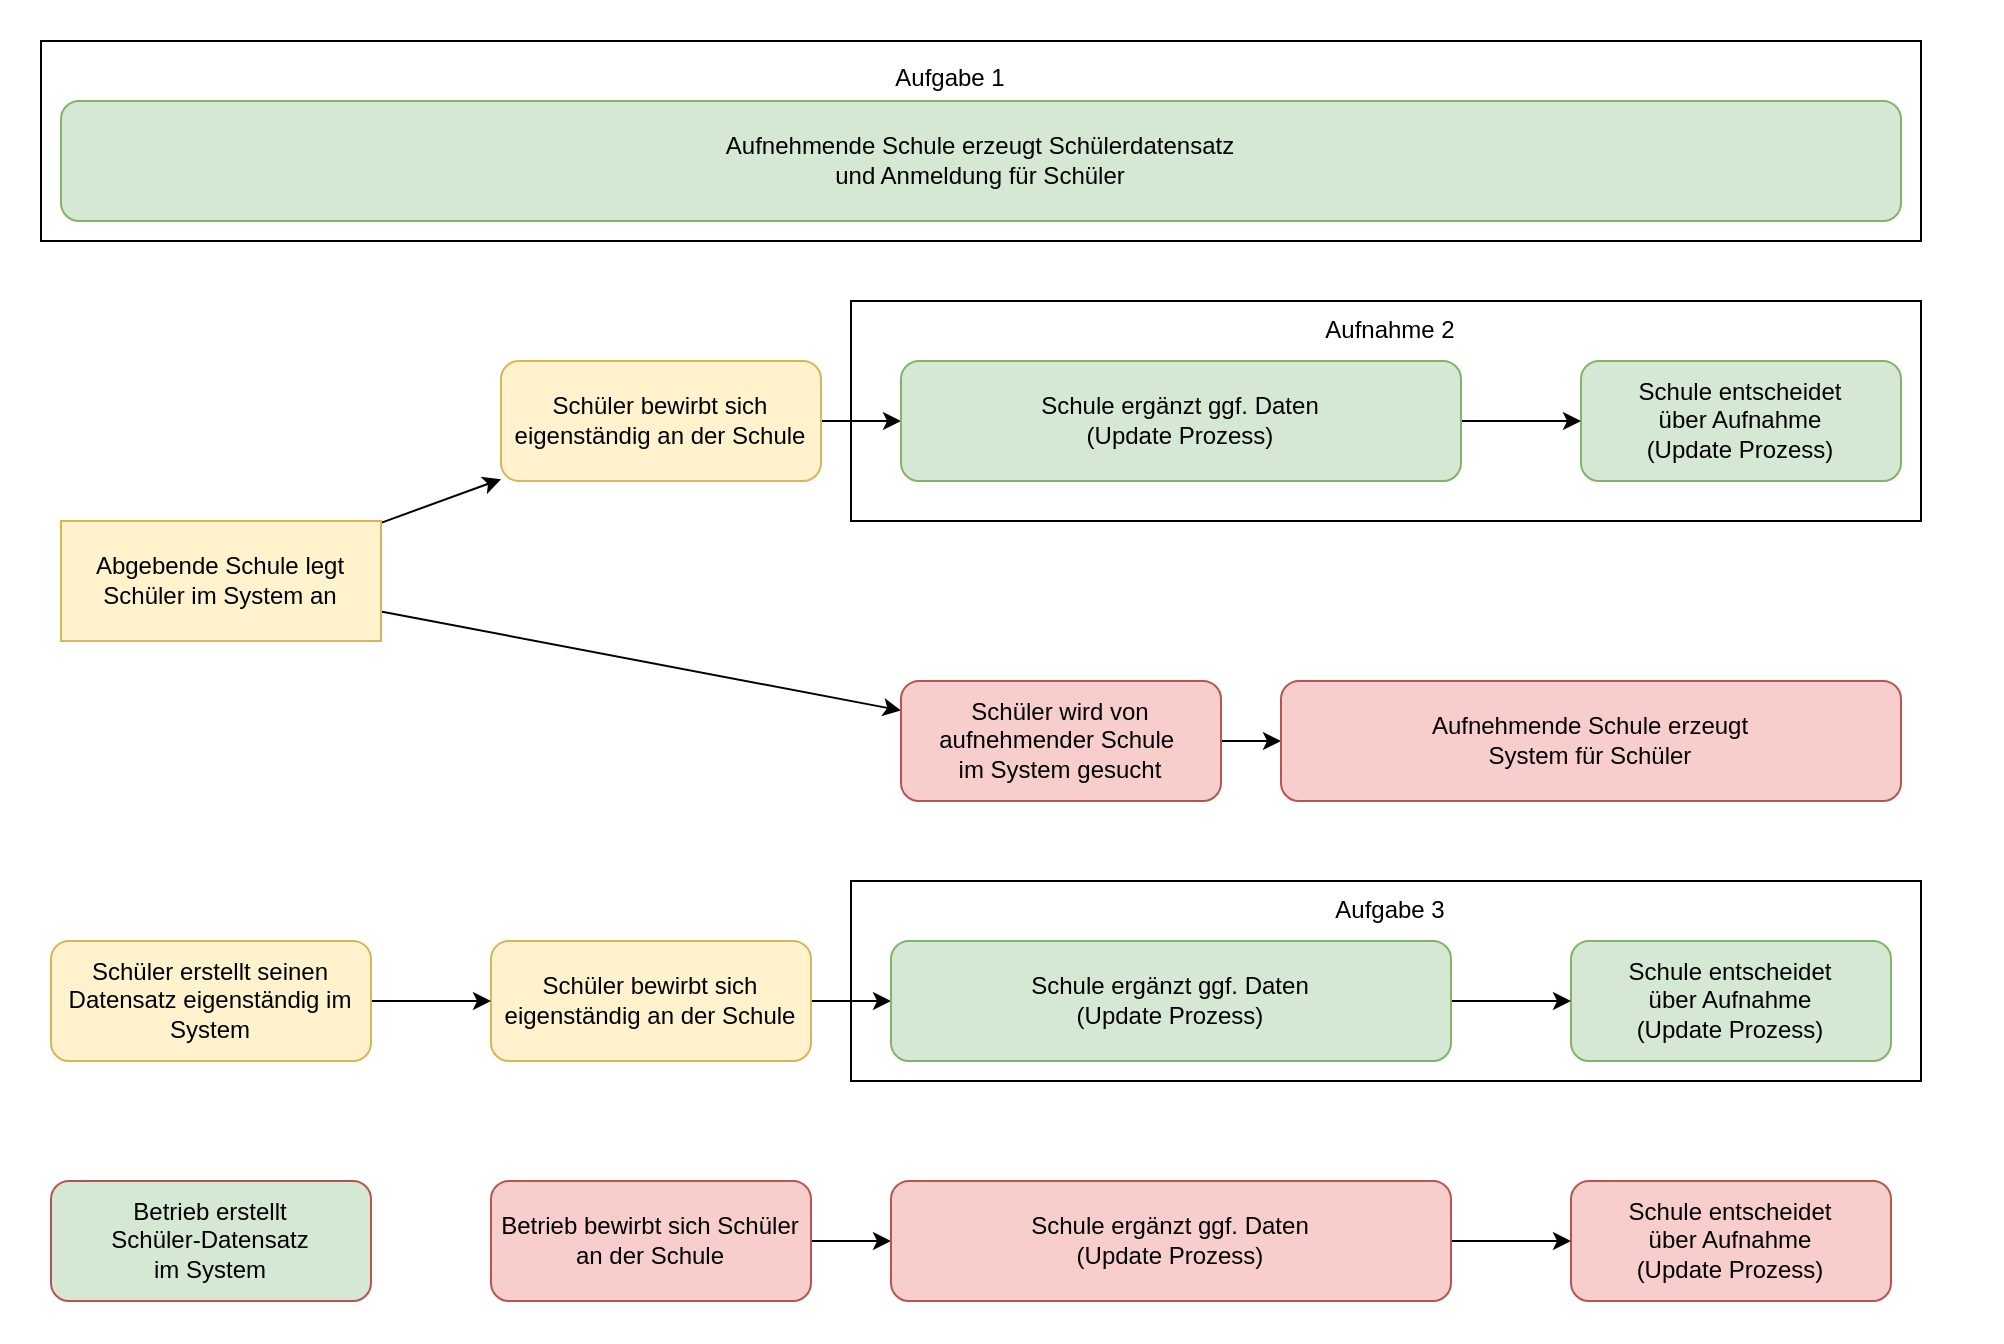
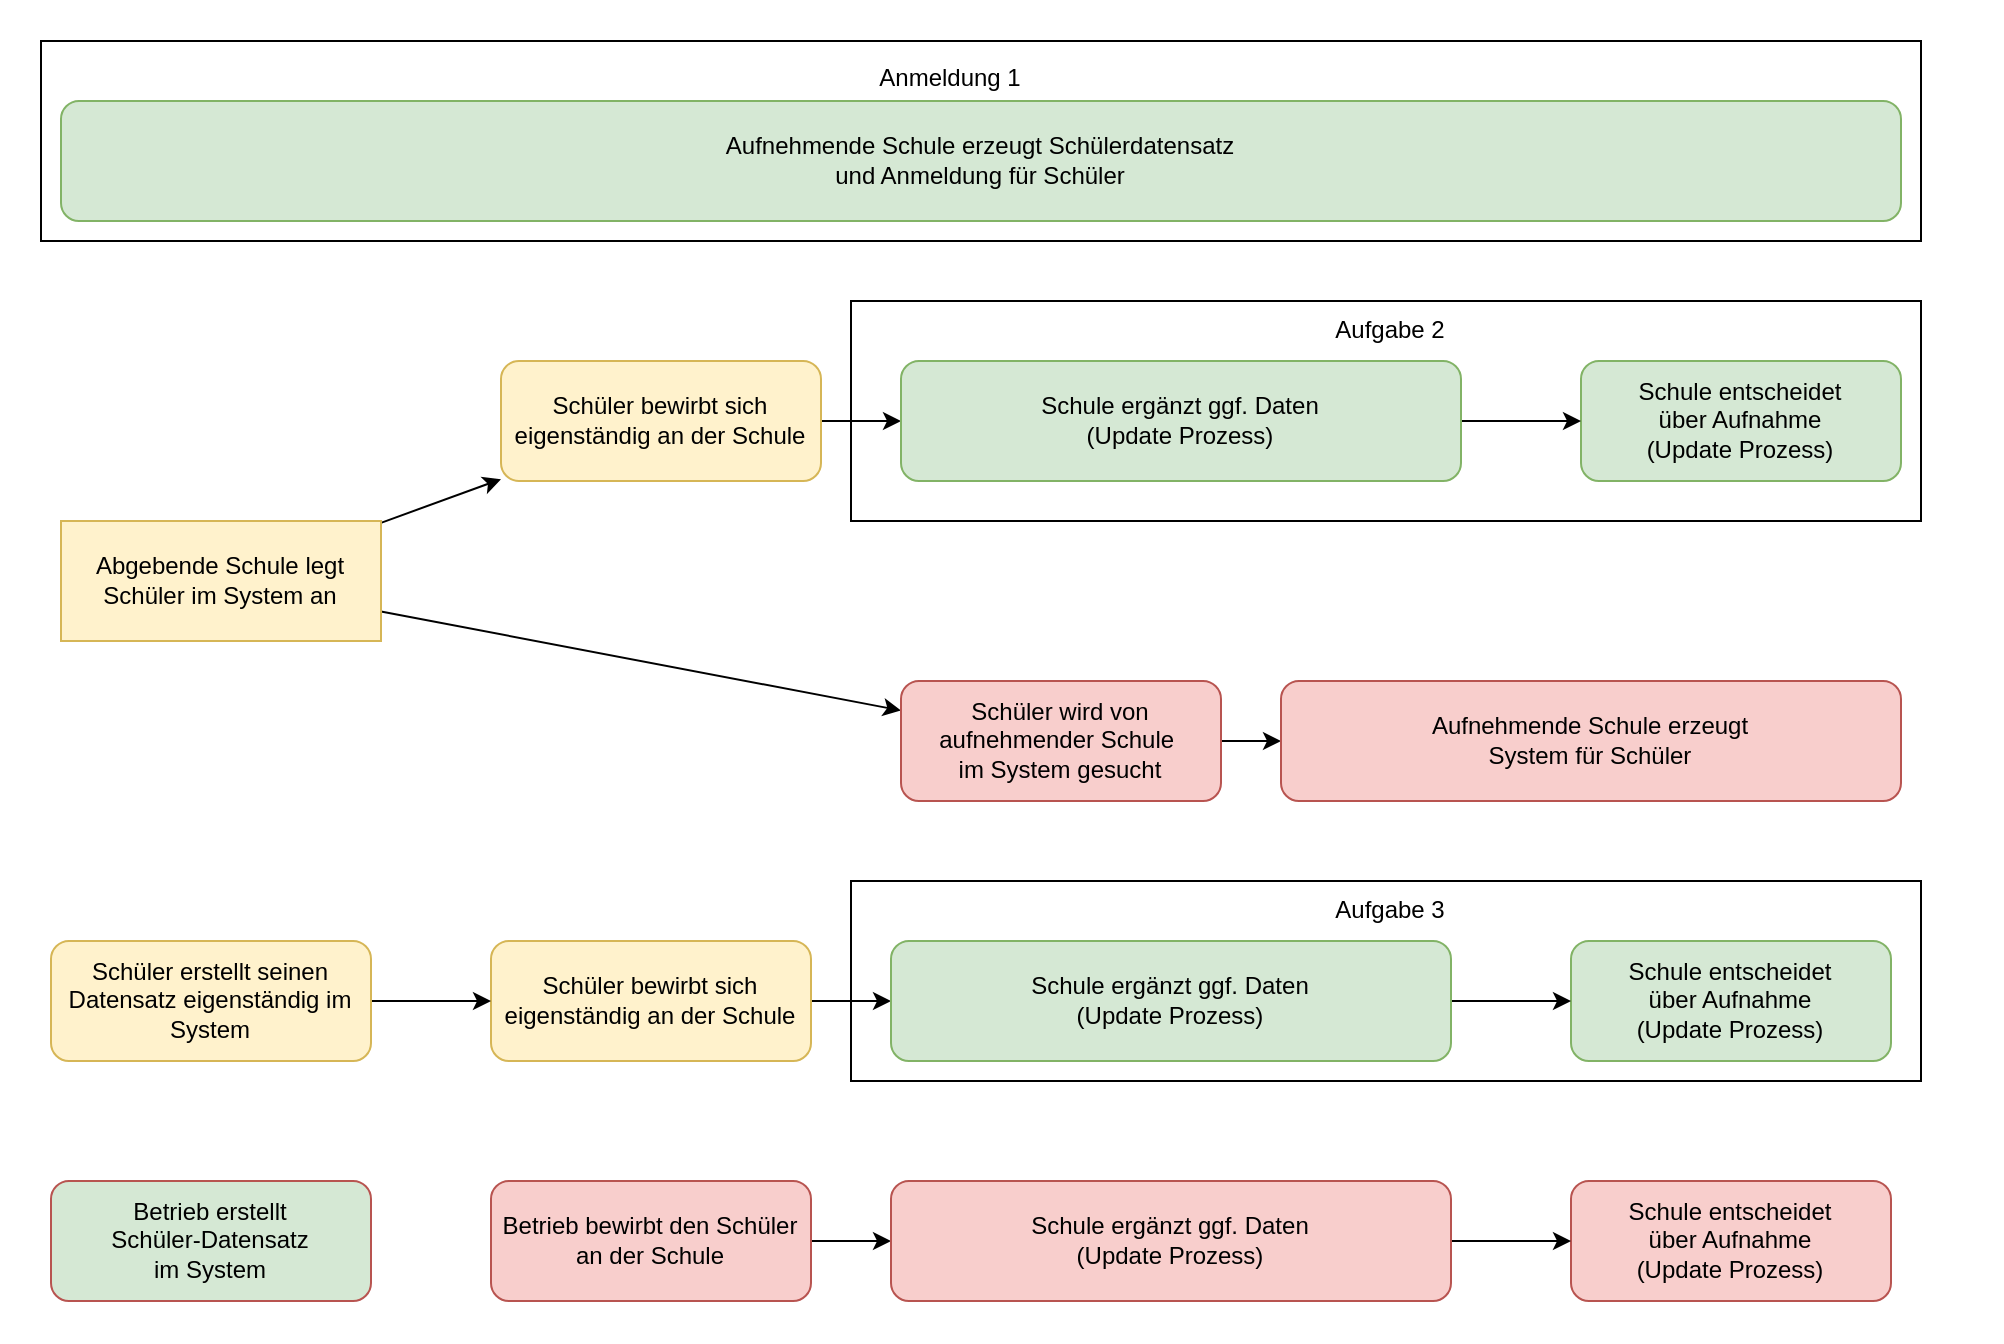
(951, 79) -> (951, 79)
(1391, 331) -> (1391, 331)
(651, 1241) -> (651, 1241)
